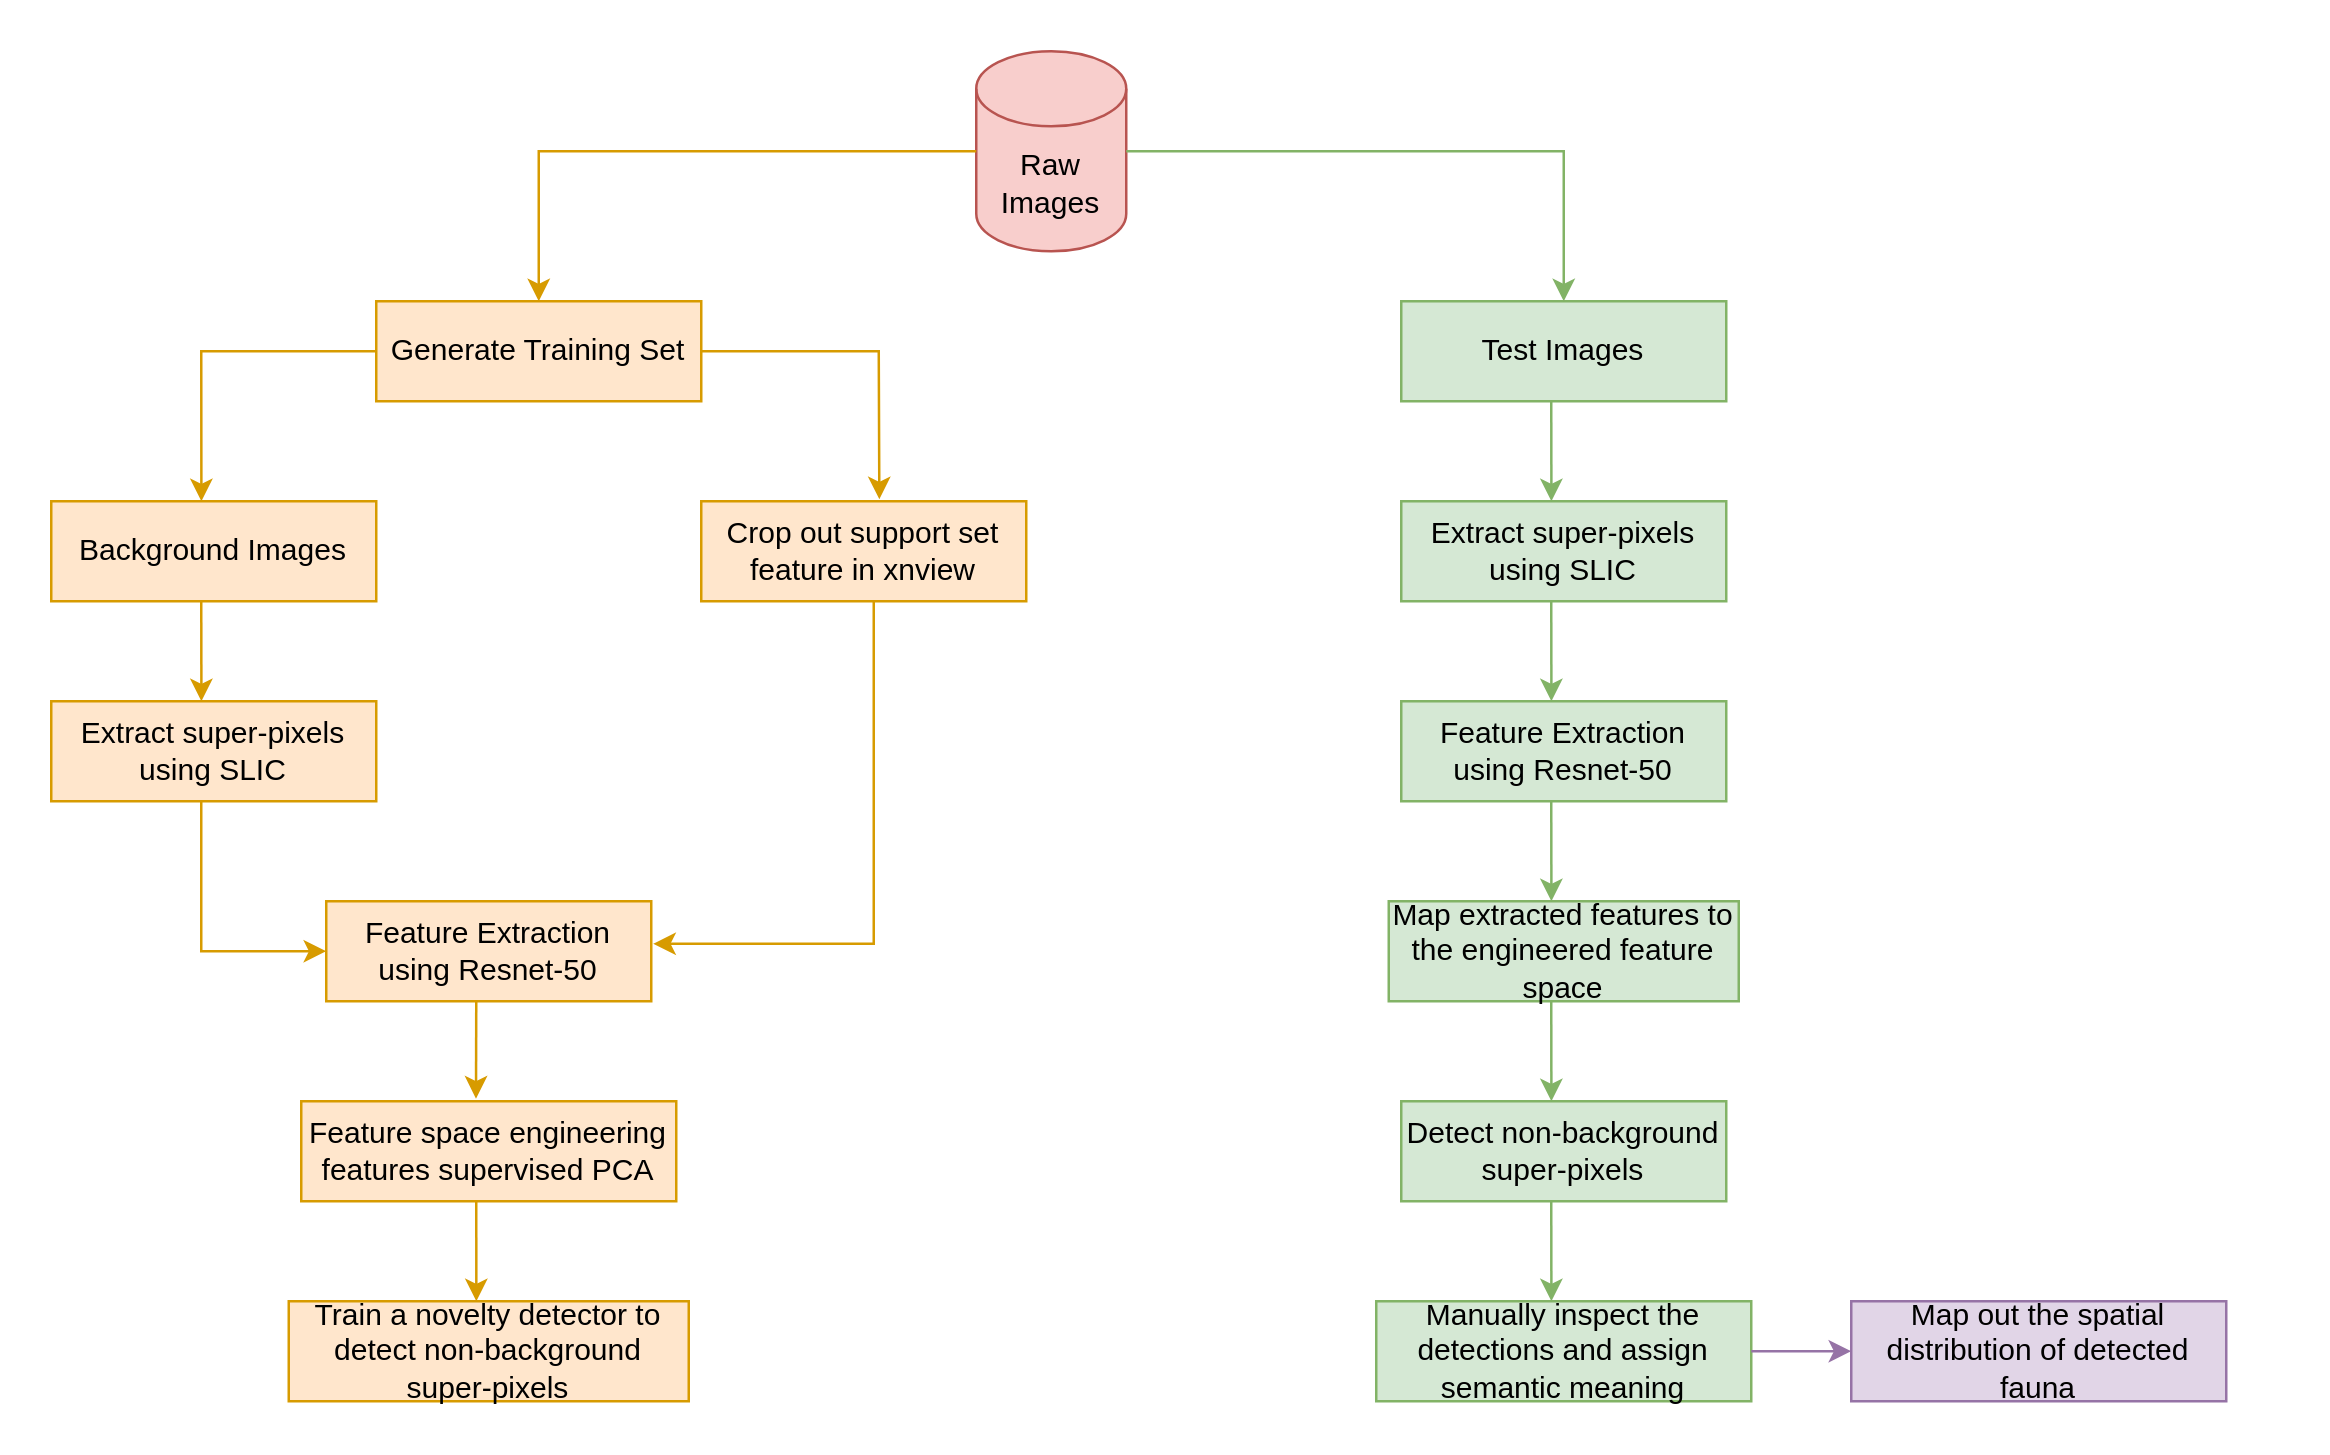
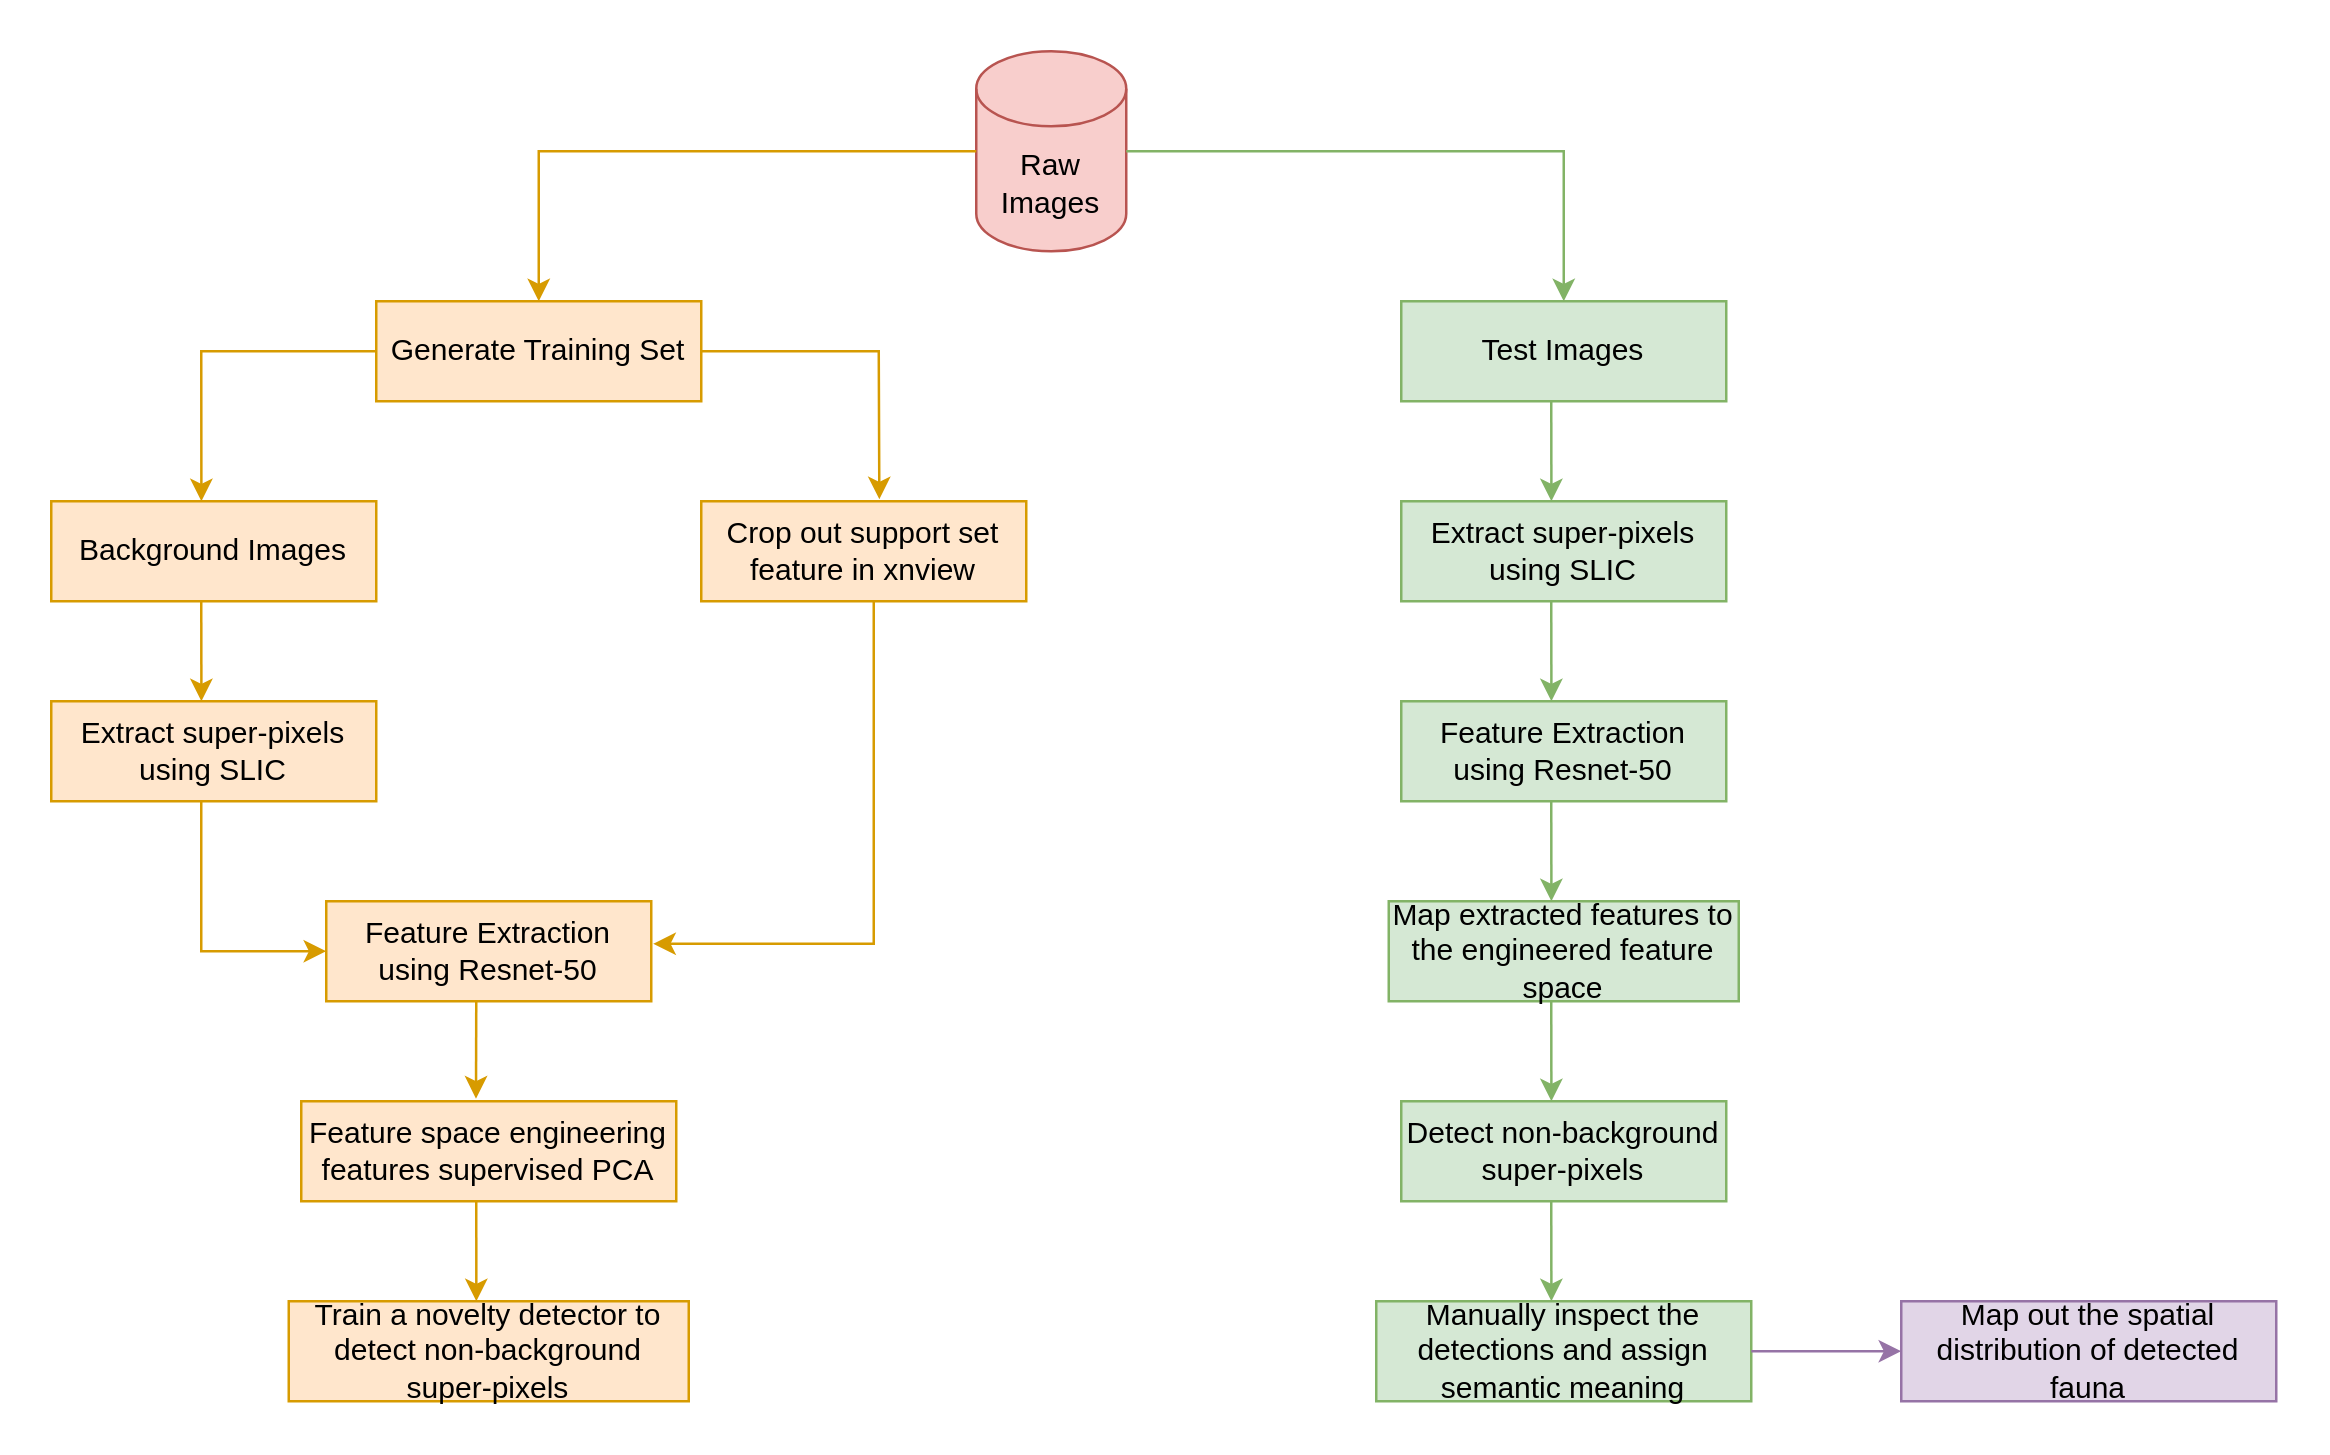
(2039, 1351) -> (2089, 1351)
